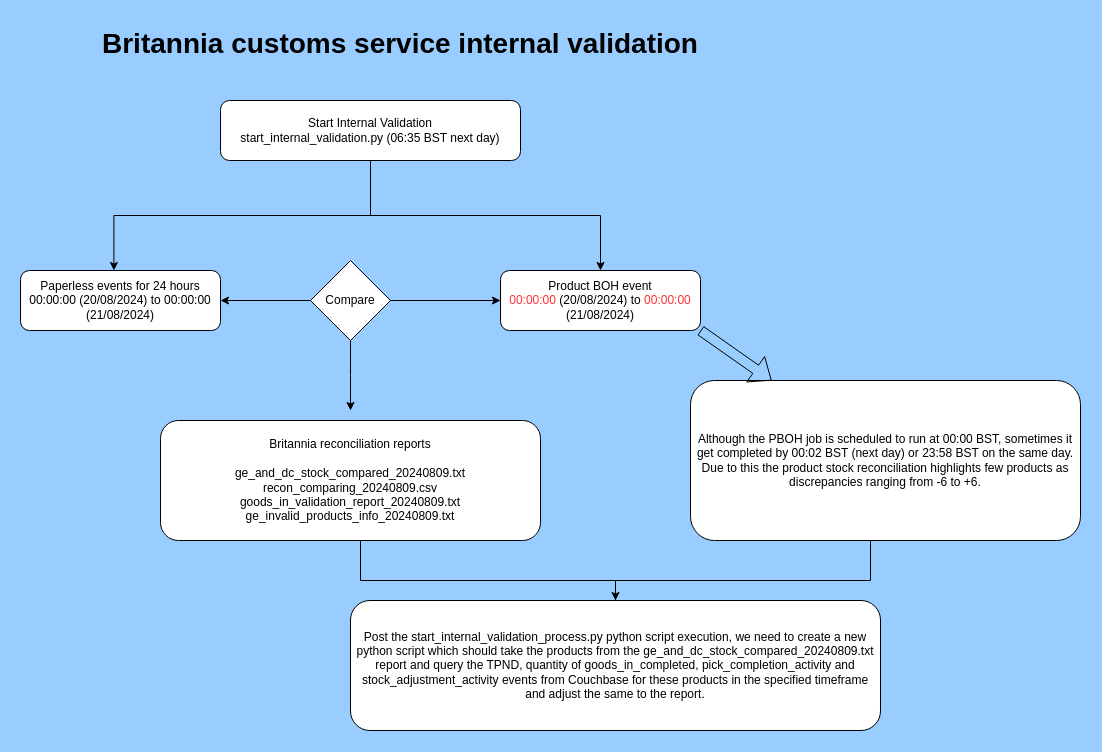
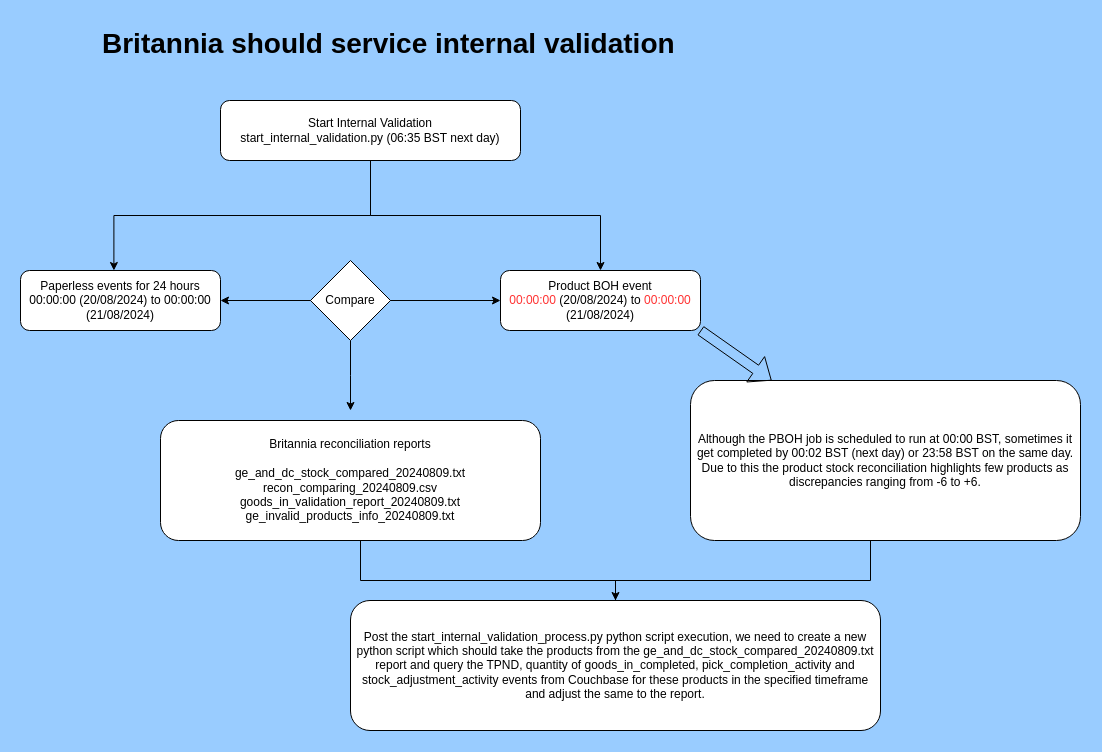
(235, 35) -> (230, 35)
